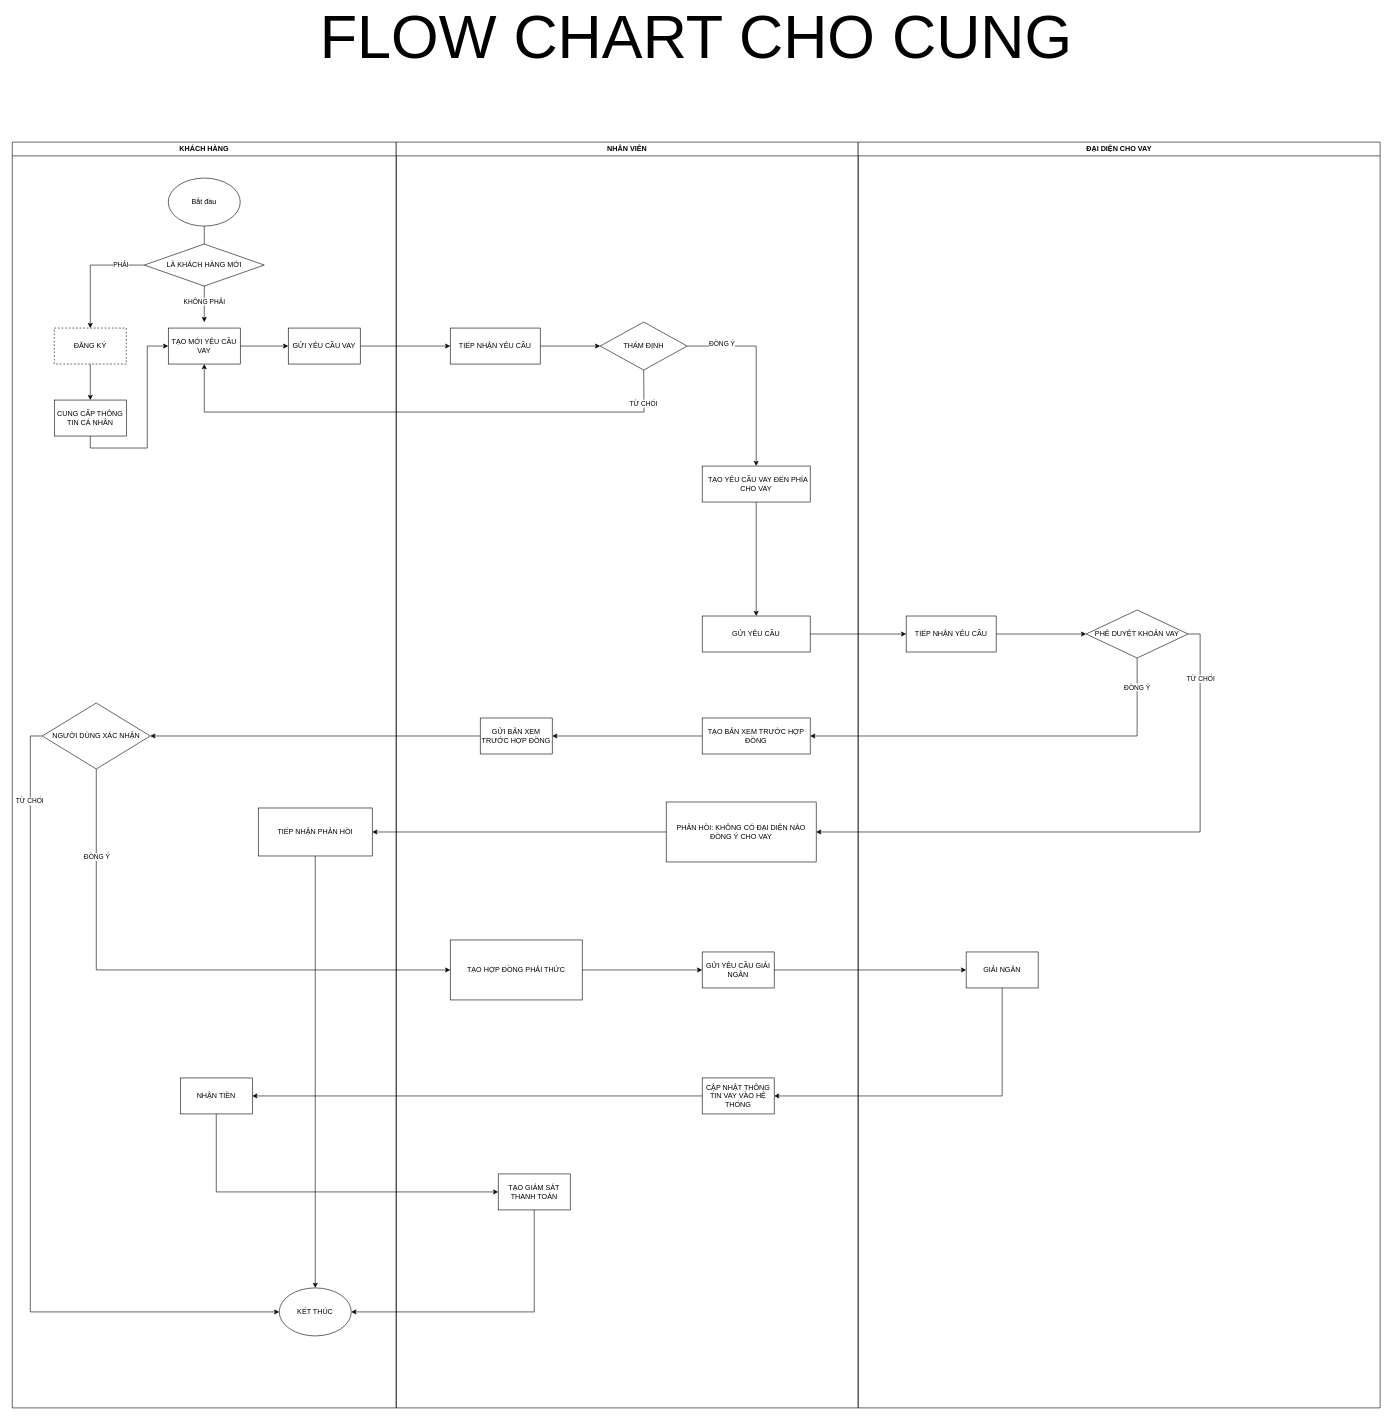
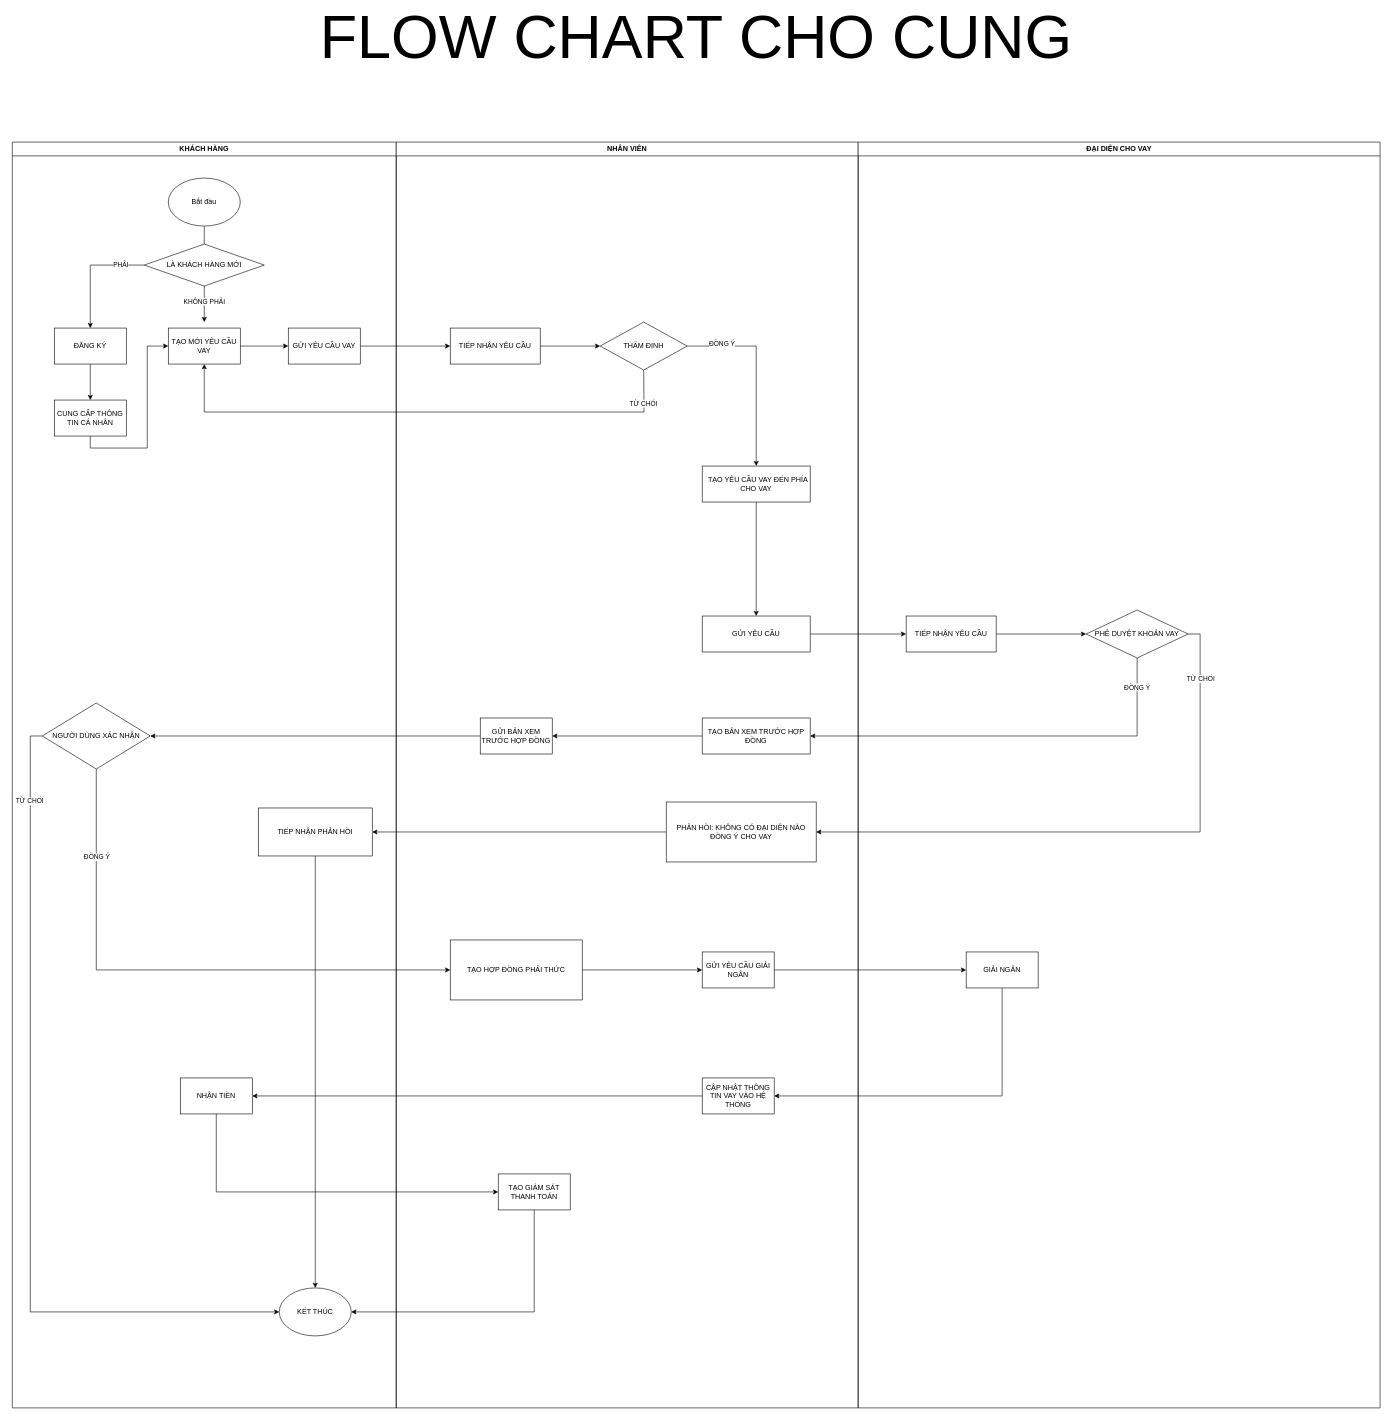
(90, 346) -> (90, 346)
